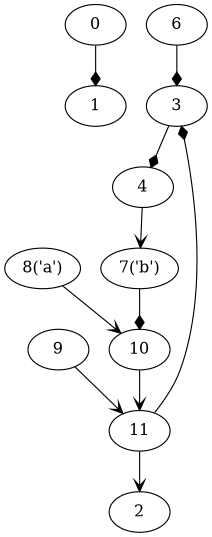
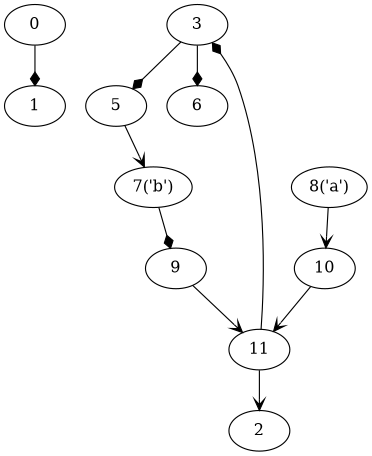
(177, 59) -> (197, 59)
(143, 187) -> (116, 106)
(140, 302) -> (163, 221)
